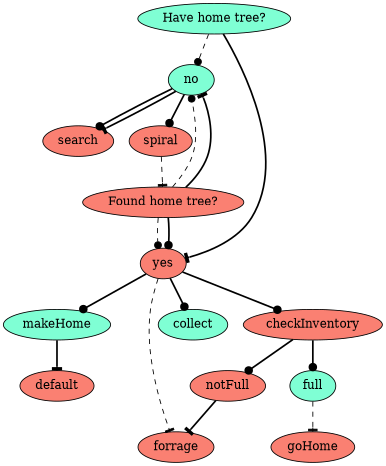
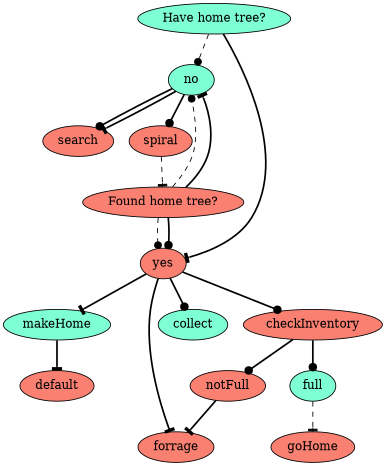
(116, 291) -> (115, 291)
(151, 354) -> (151, 354)
